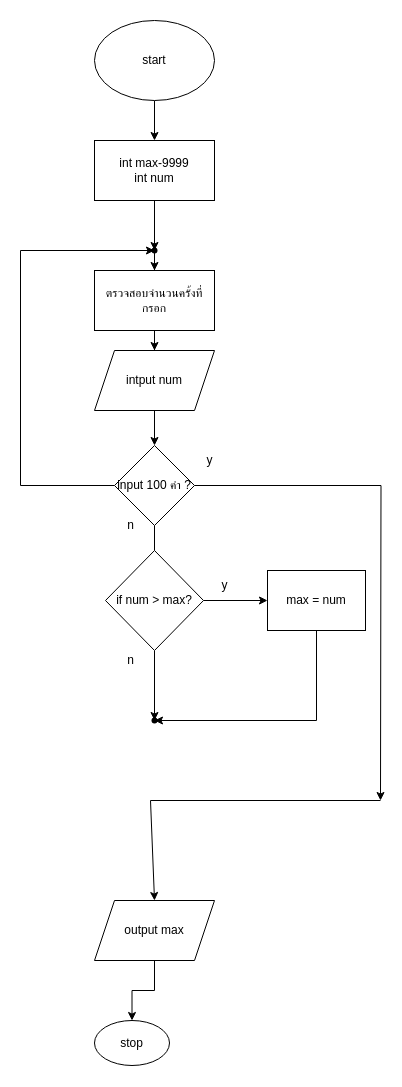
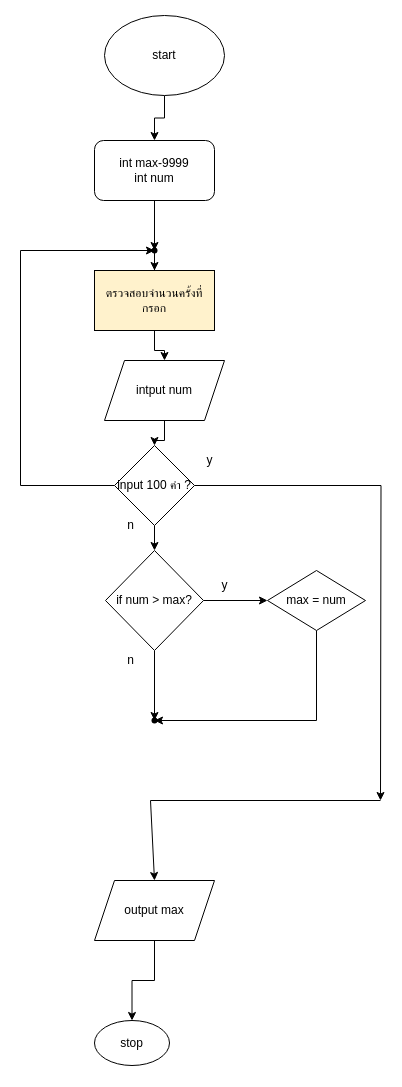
(155, 61) -> (165, 56)
(155, 171) -> (155, 171)
(155, 301) -> (155, 301)
(155, 381) -> (165, 391)
(155, 545) -> (155, 542)
(317, 601) -> (317, 601)
(155, 931) -> (155, 911)
